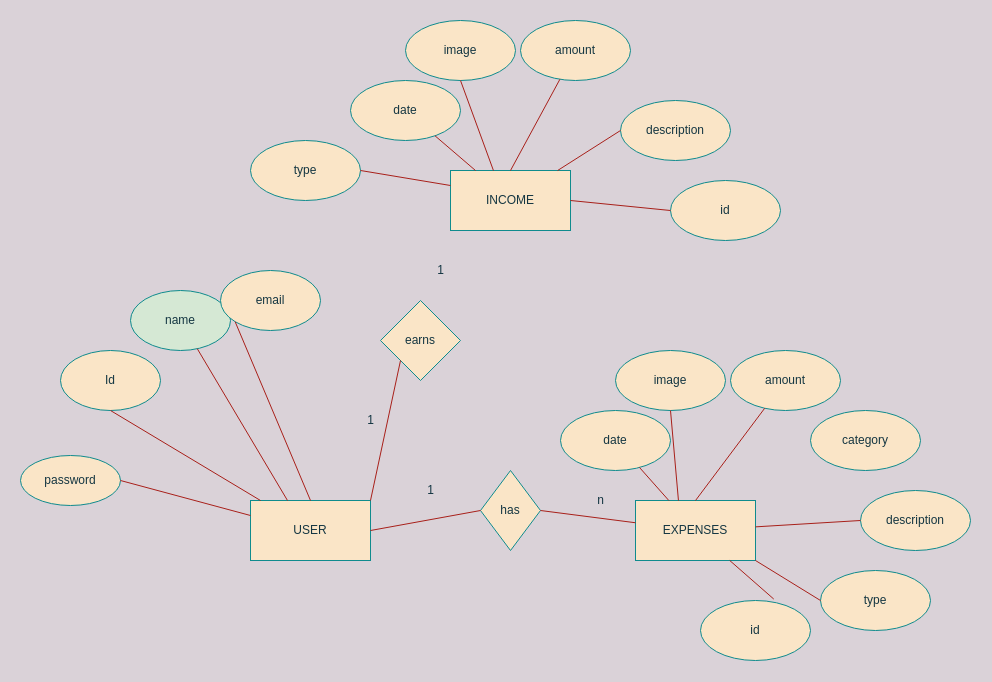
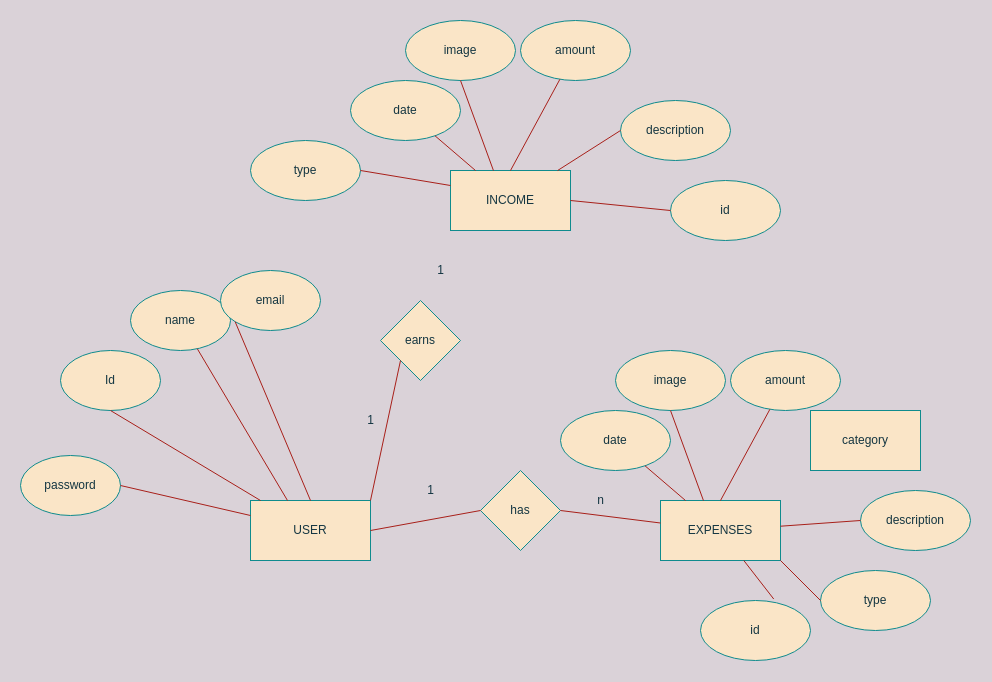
(181, 321) -> (181, 321)
(866, 441) -> (866, 441)
(71, 481) -> (71, 486)
(511, 511) -> (521, 511)
(696, 531) -> (721, 531)
